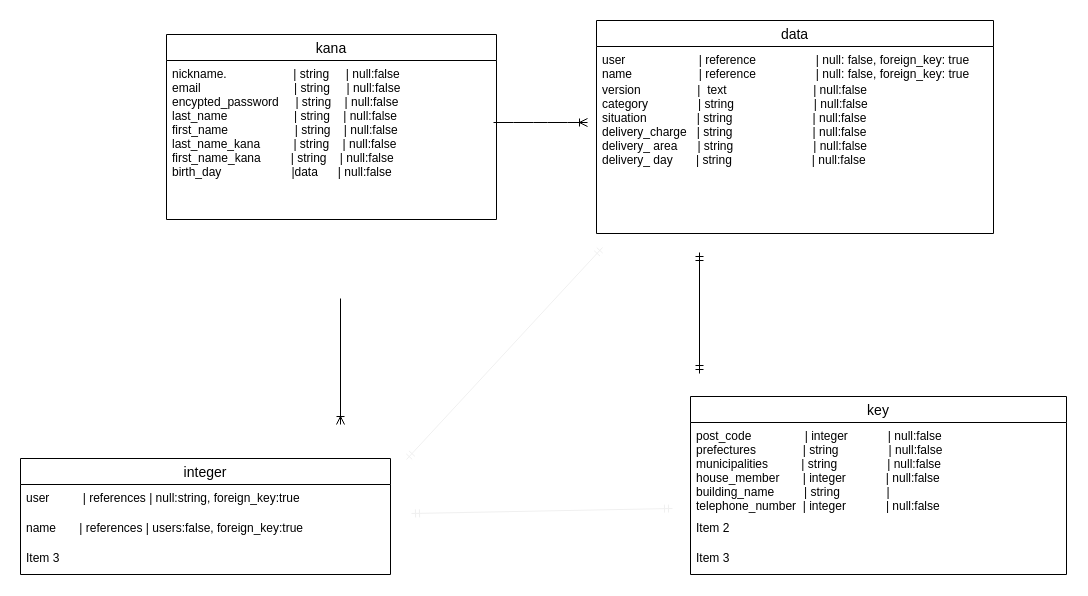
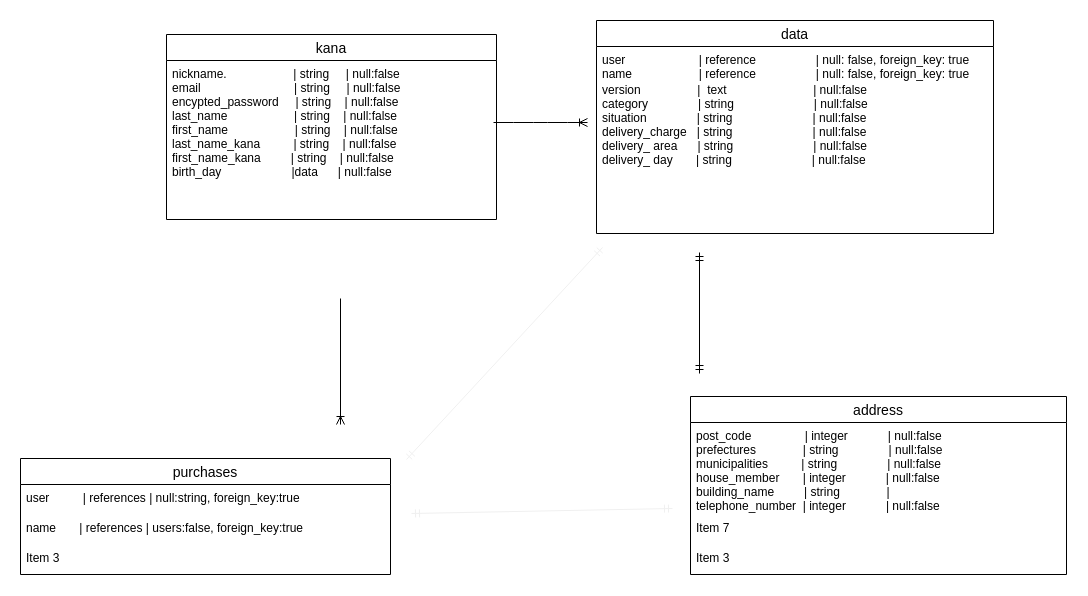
(878, 410) -> (878, 410)
(205, 472) -> (205, 472)
(715, 528) -> (715, 528)
